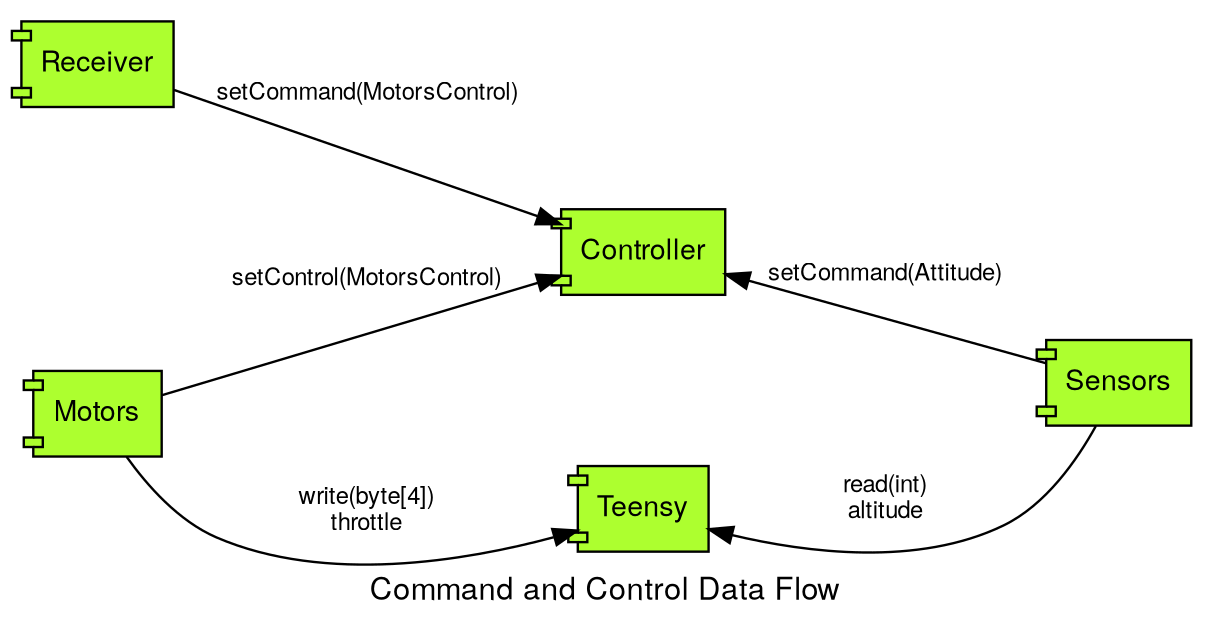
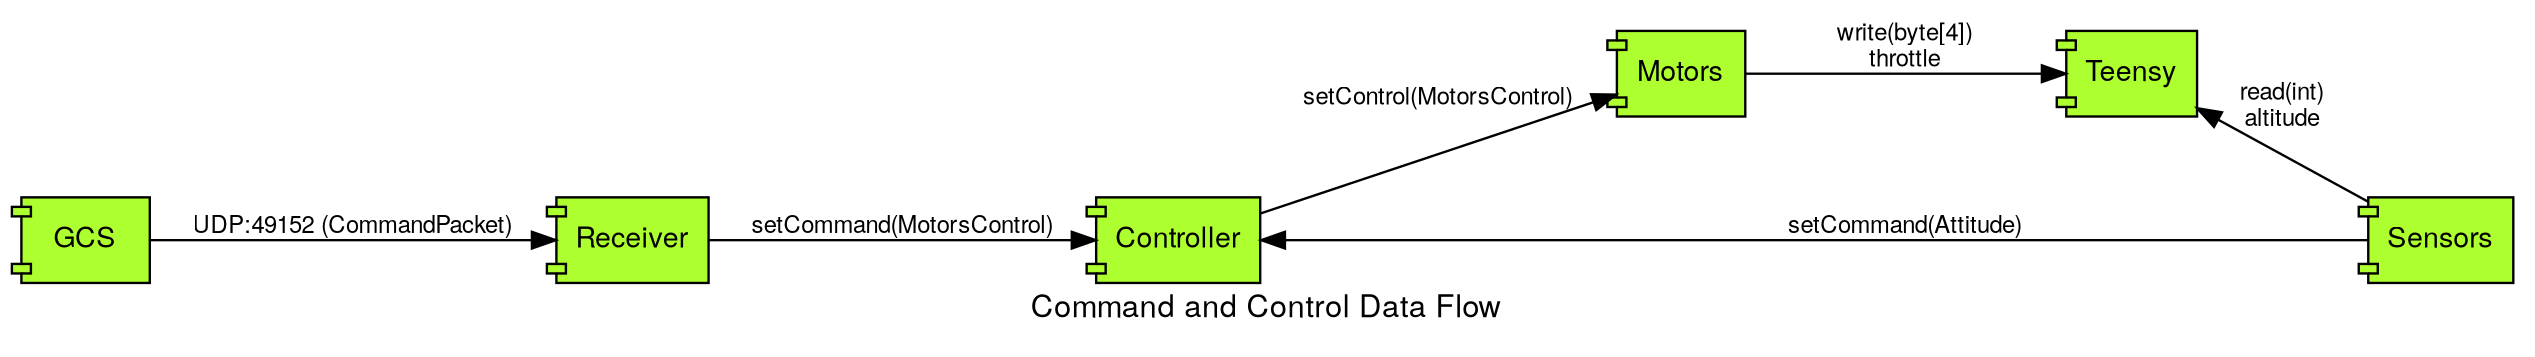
none -> (86, 240)
(350, 339) -> (1427, 158)
